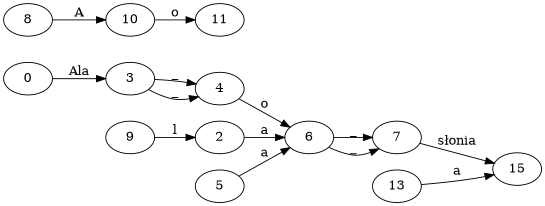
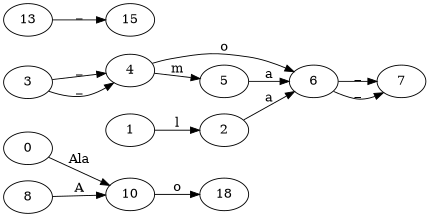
(220, 20) -> (224, 194)
none -> (173, 75)
(74, 79) -> (75, 169)
(130, 137) -> (130, 130)
(453, 152) -> none
(457, 171) -> (79, 13)
